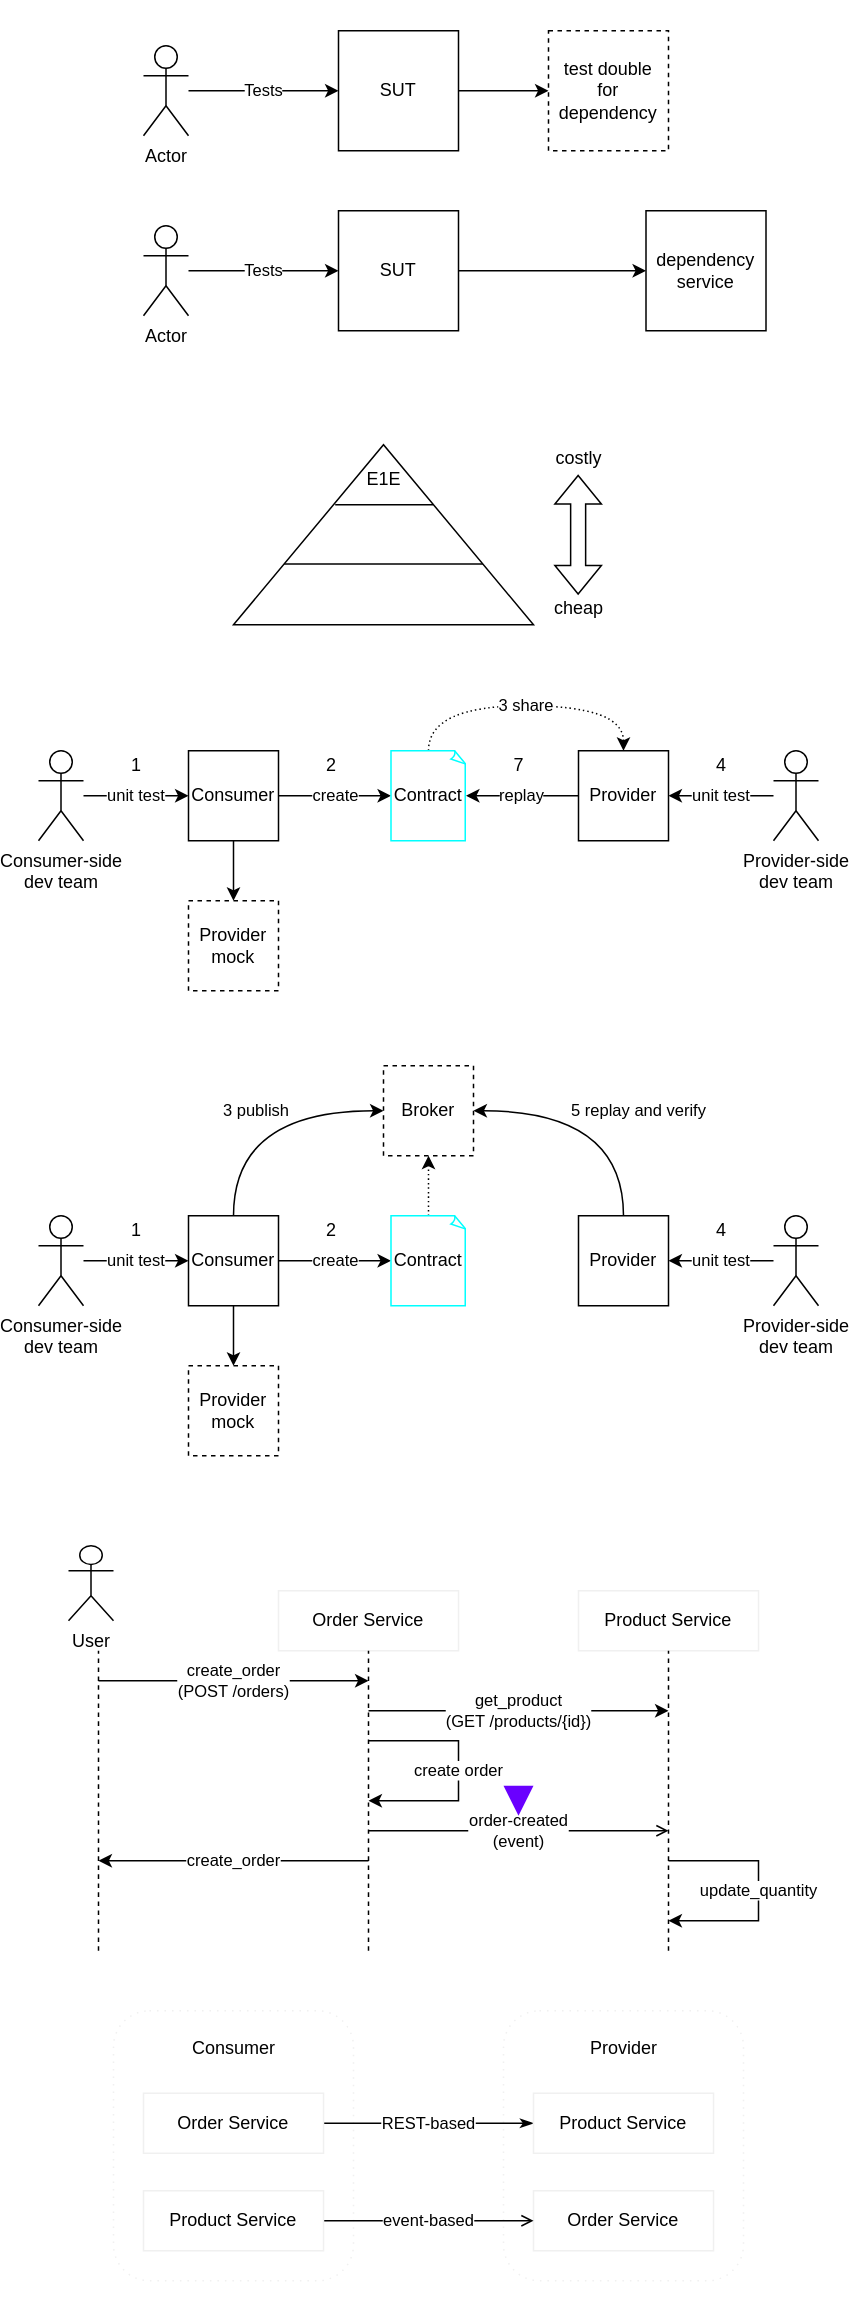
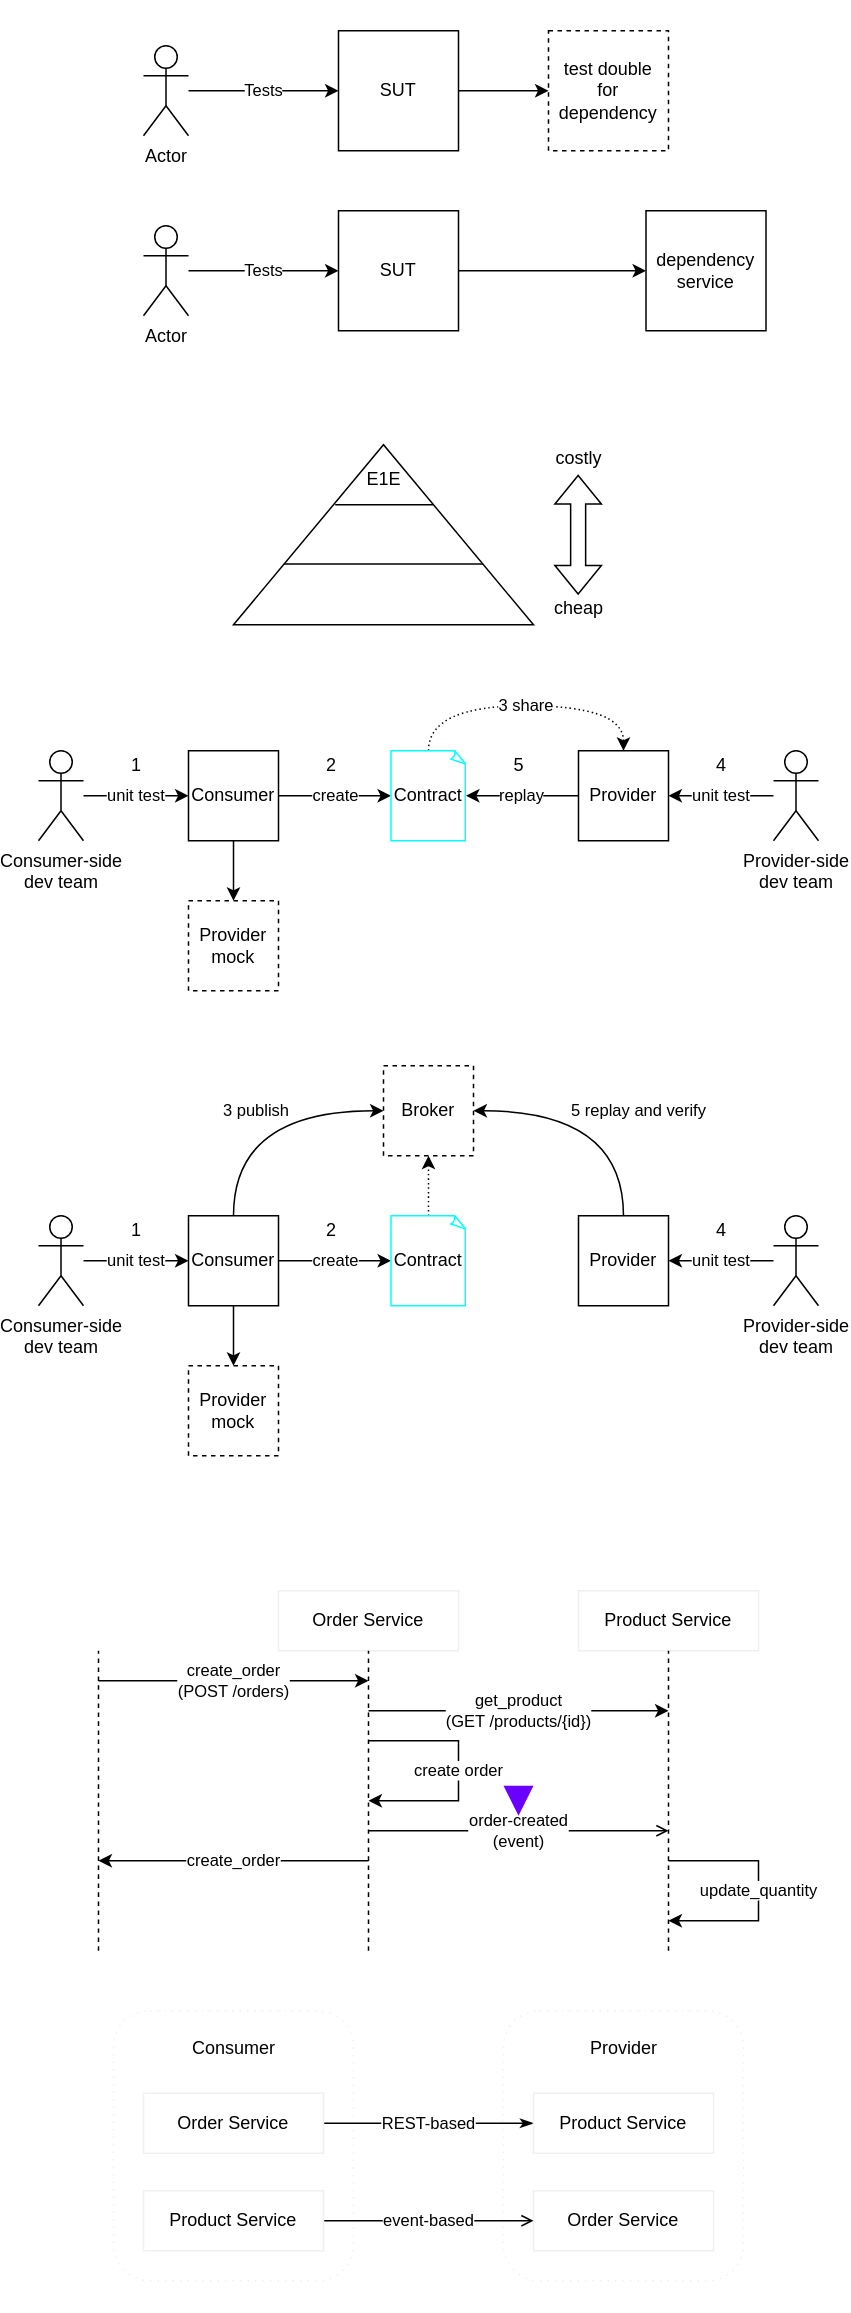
(519, 766) -> (519, 766)
(91, 1583) -> none
